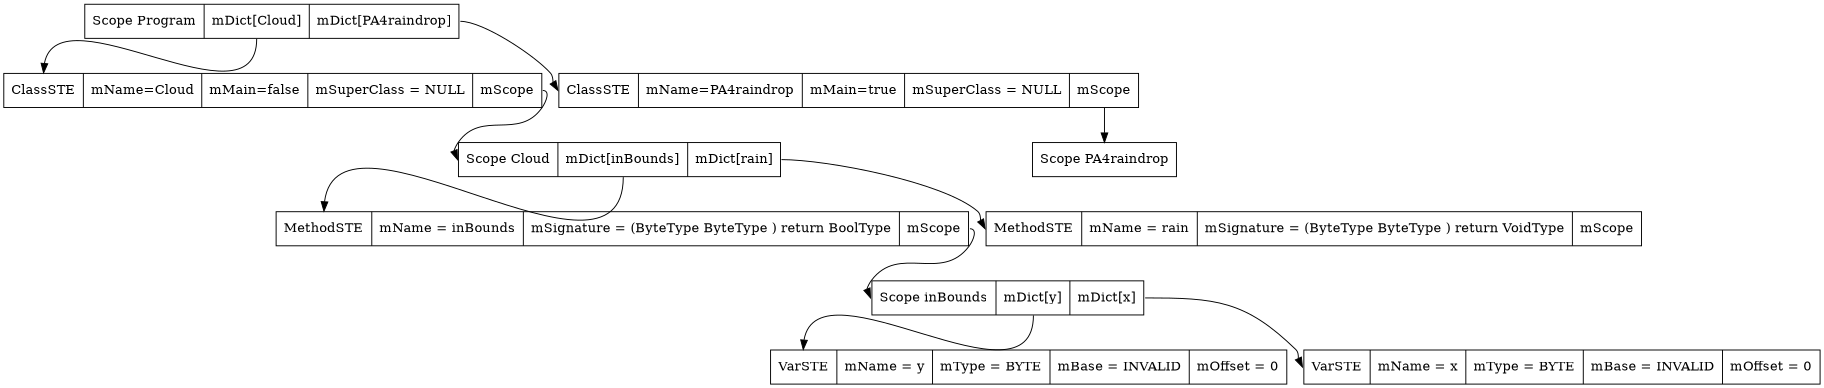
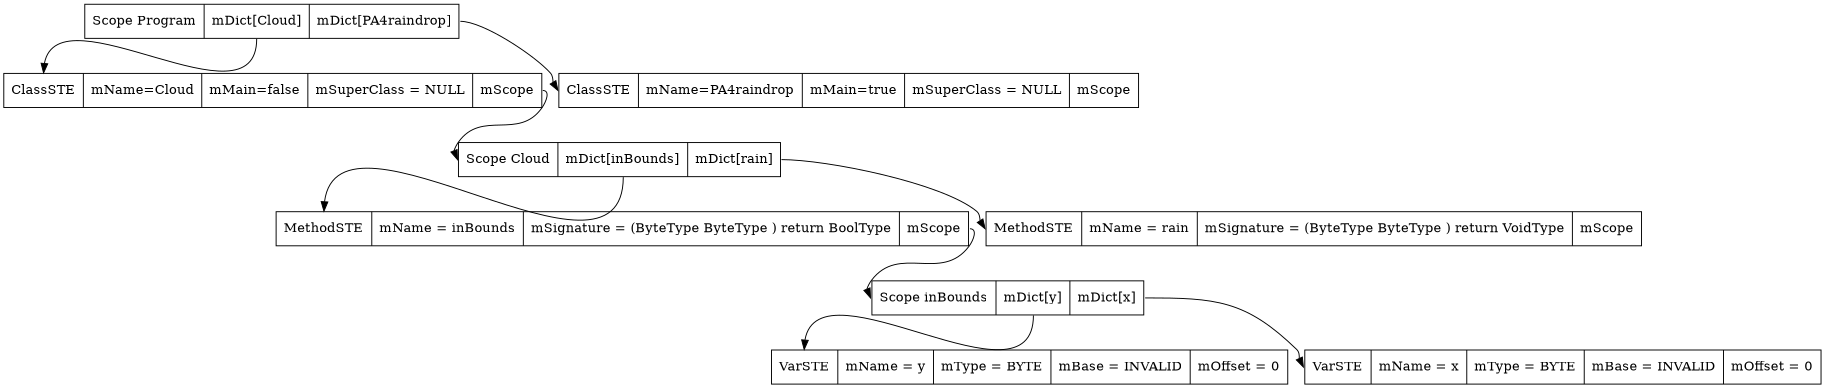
(1104, 160) -> none
